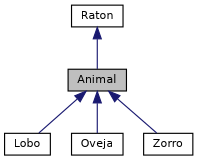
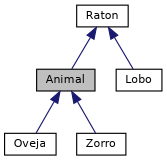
(58, 116) -> (124, 53)
